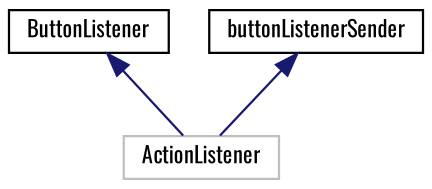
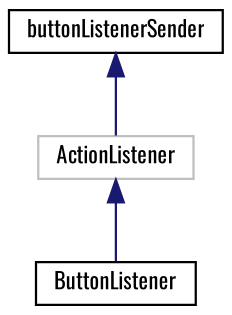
(153, 103) -> (116, 232)
